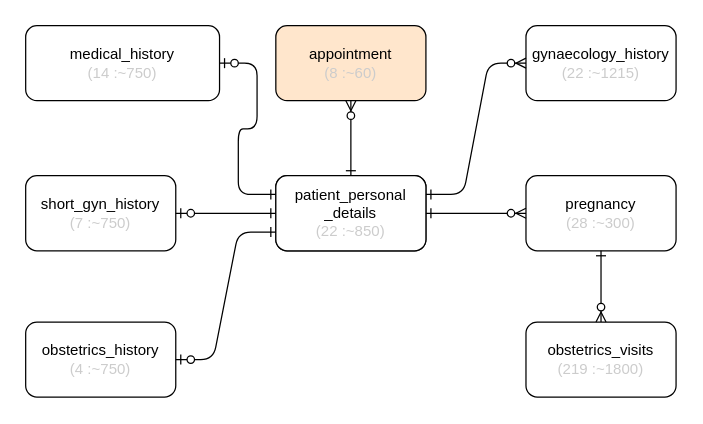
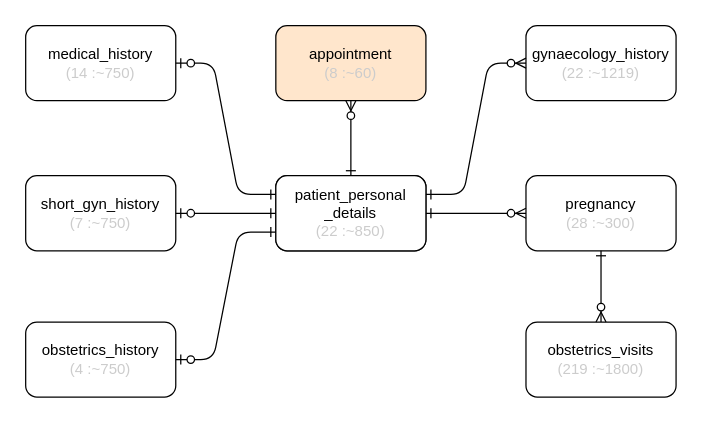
(123, 63) -> (101, 63)
(601, 63) -> (601, 63)
